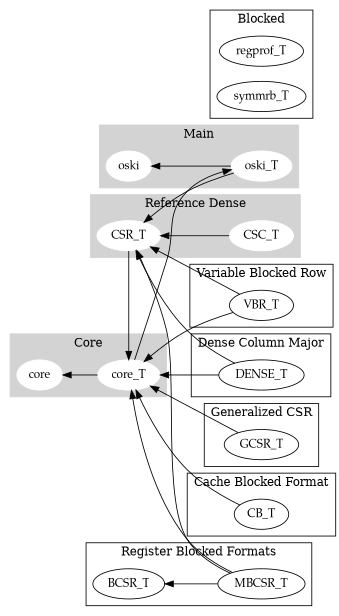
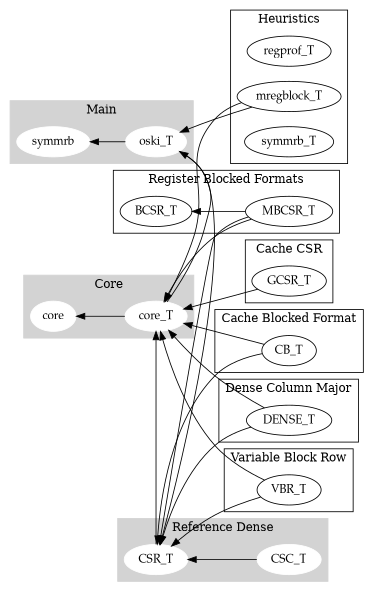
(261, 20) -> (289, 20)
none -> (289, 96)
(129, 166) -> (53, 142)
(261, 274) -> (289, 458)
none -> (202, 392)
(261, 413) -> (289, 250)
